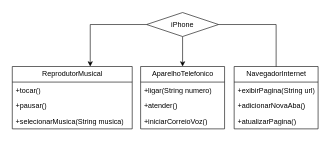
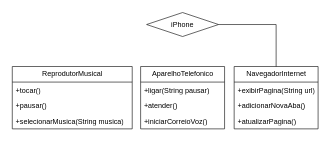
(117, 24) -> none
(183, 49) -> none
(183, 90) -> (183, 90)
